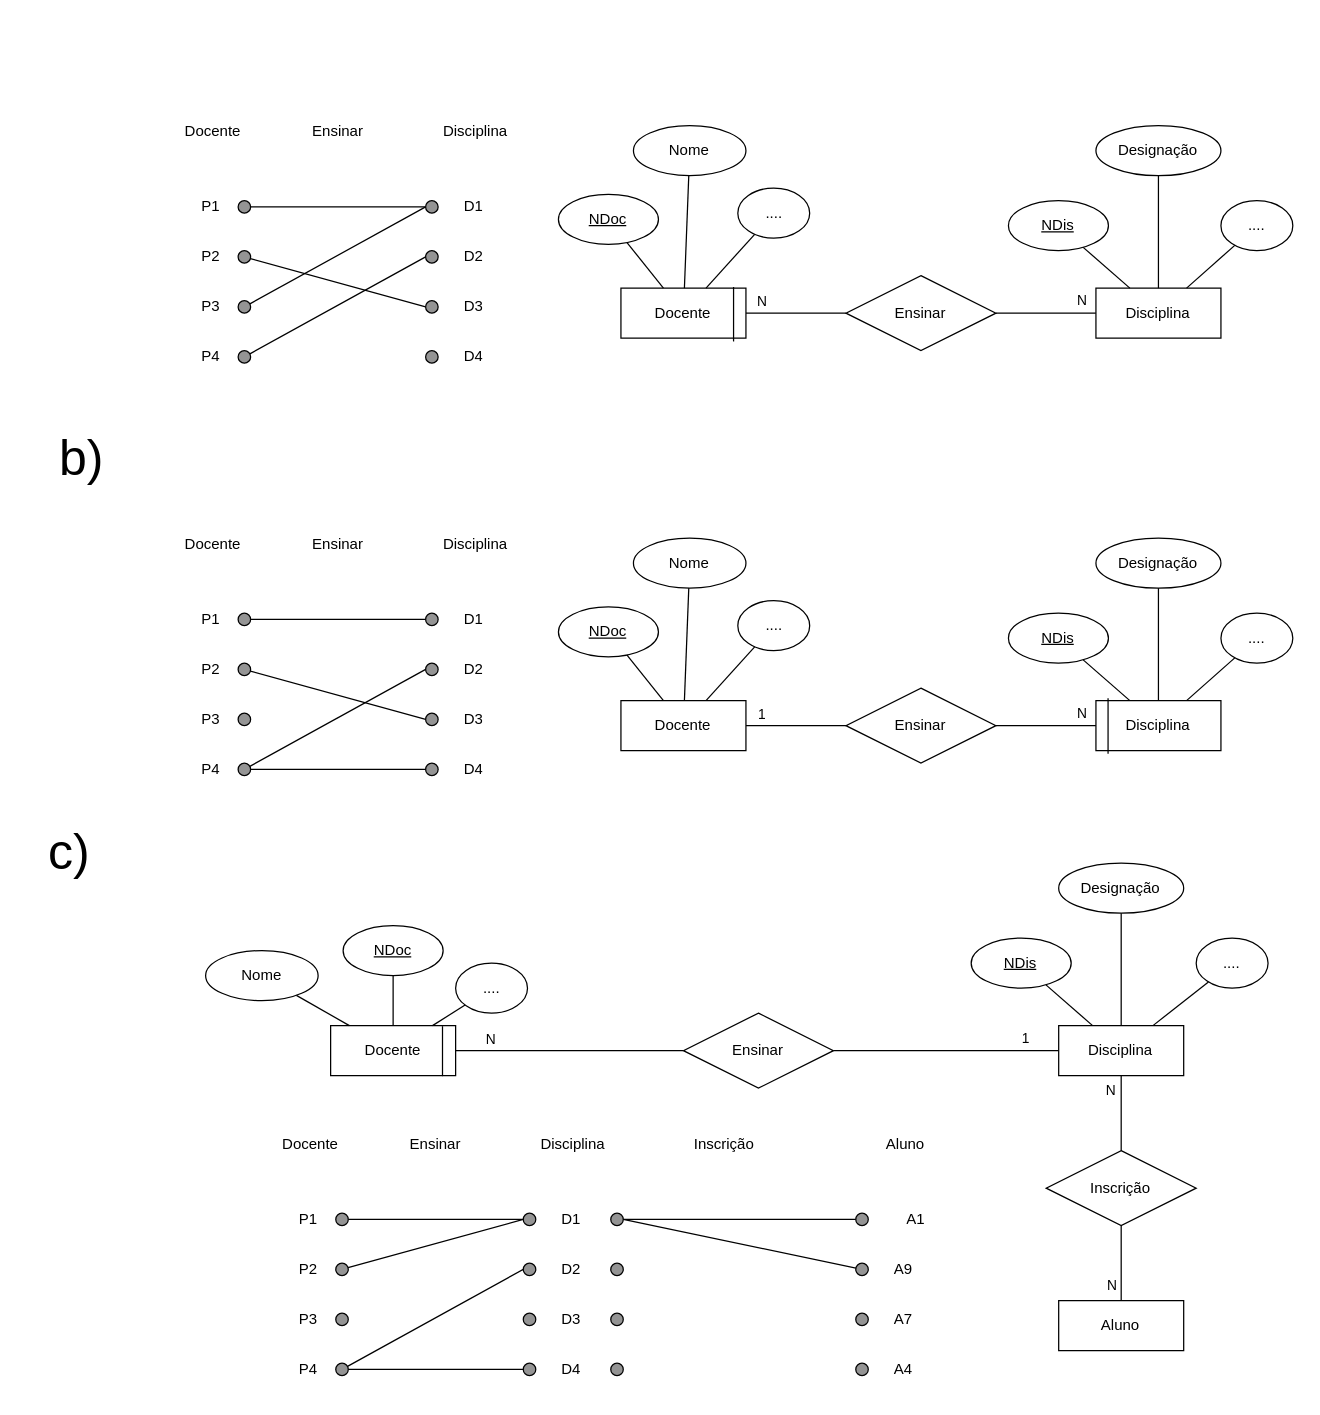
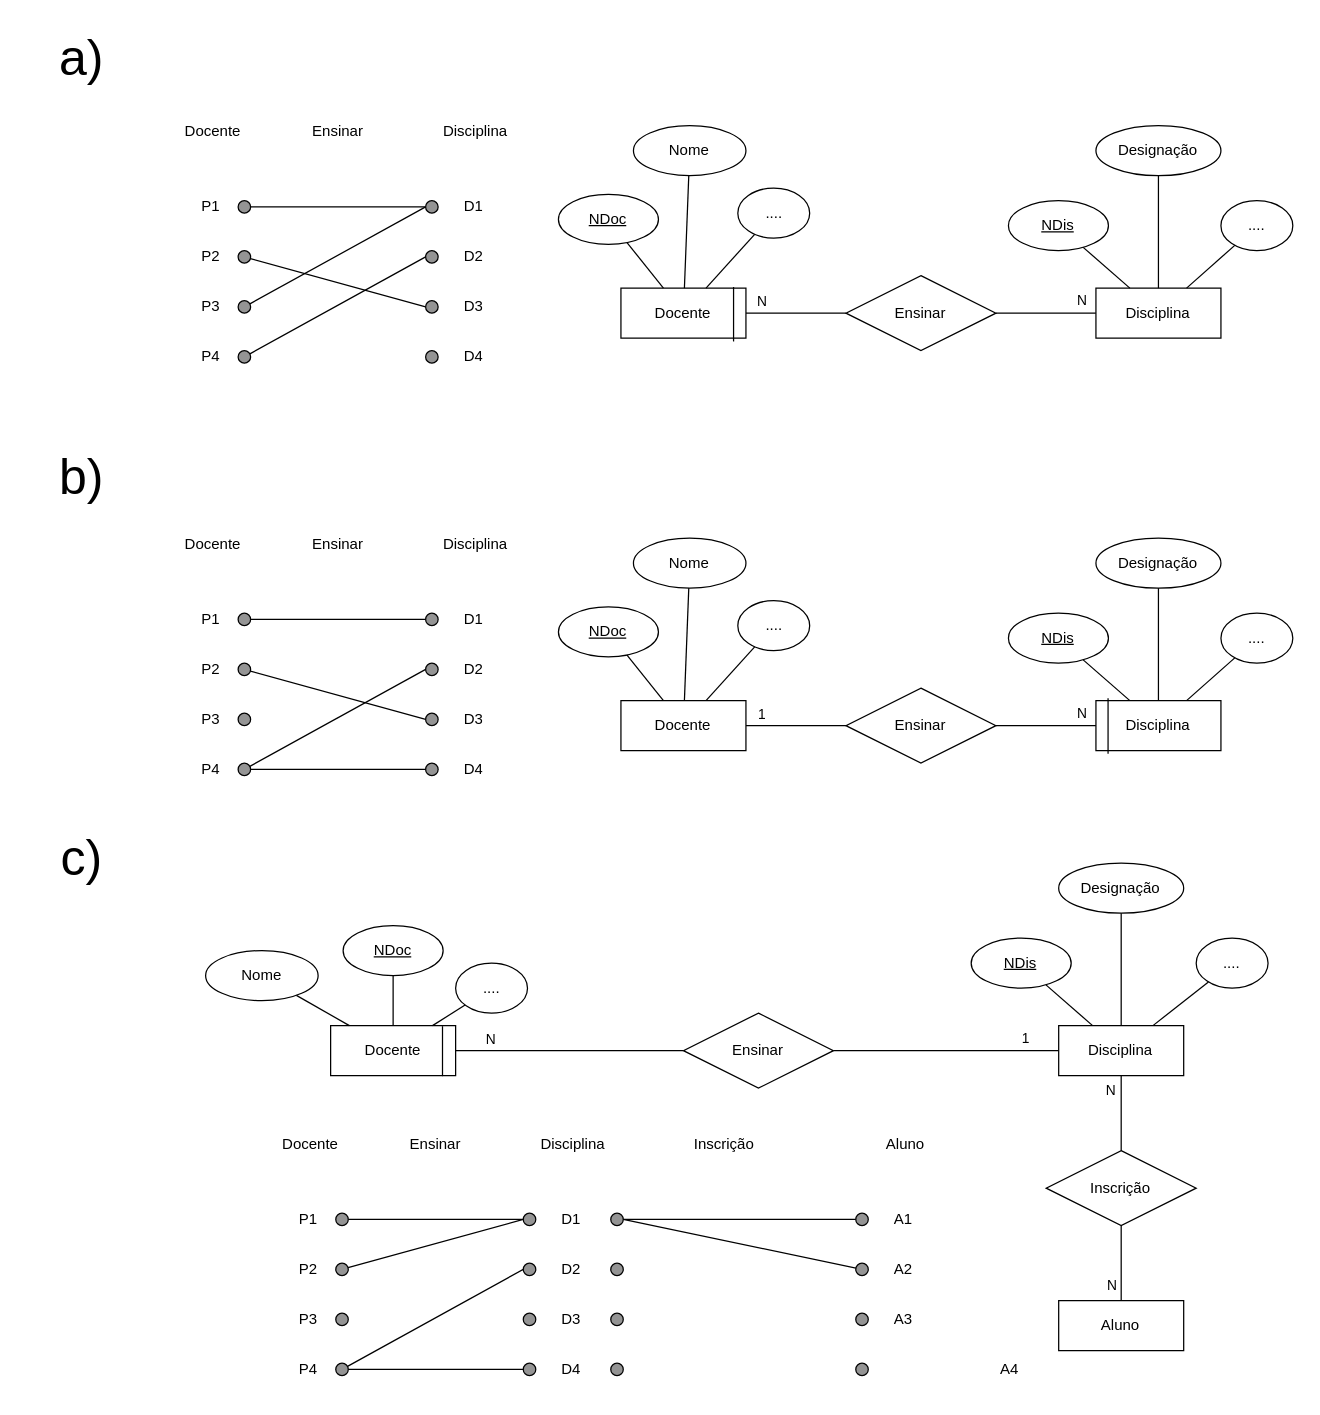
none -> (82, 57)
(82, 457) -> (82, 476)
(69, 851) -> (82, 857)
(918, 1219) -> (906, 1219)
(903, 1269) -> (903, 1269)
(903, 1319) -> (903, 1319)
(906, 1369) -> (1012, 1369)
